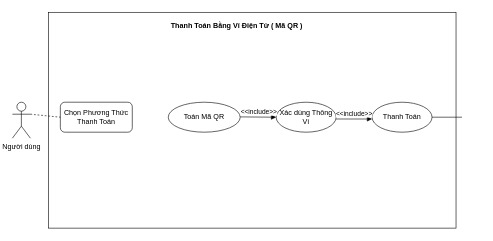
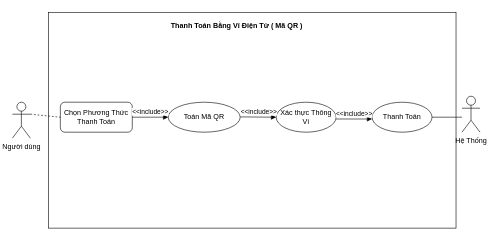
none -> (471, 114)
none -> (162, 117)
(306, 117) -> (306, 117)
